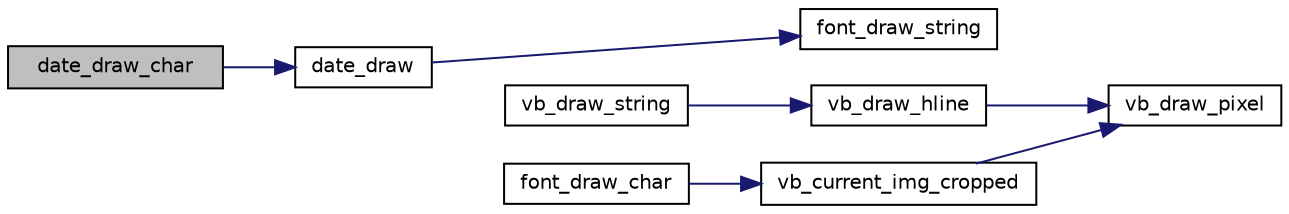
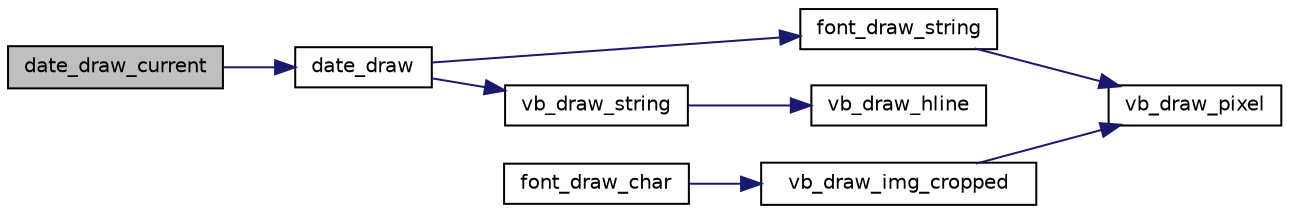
(115, 67) -> (115, 67)
none -> (459, 83)
(1038, 105) -> (1037, 65)
(899, 184) -> (899, 184)
